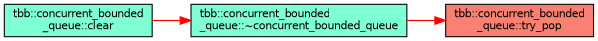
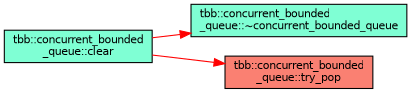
(421, 21) -> (183, 59)
